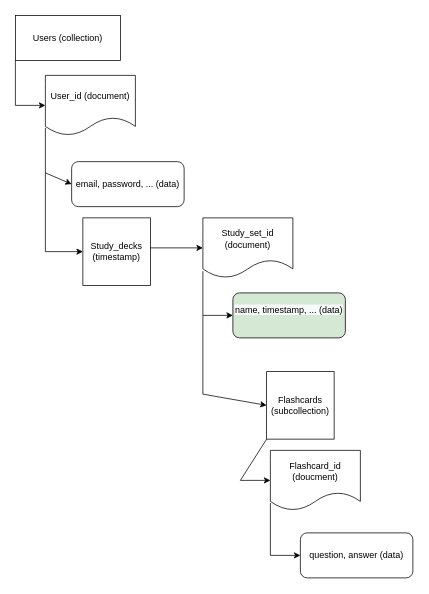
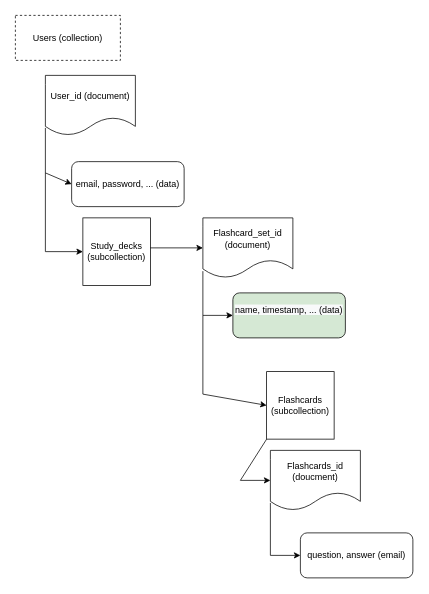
(68, 38) -> (68, 38)
(15, 95) -> none
(248, 239) -> (248, 239)
(117, 252) -> (117, 252)
(315, 471) -> (315, 471)
(357, 555) -> (357, 555)
